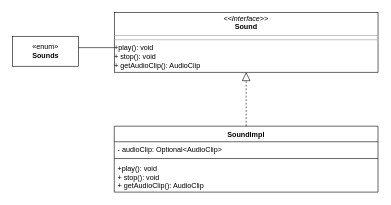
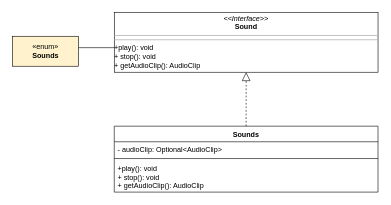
(45, 51) -> (45, 51)
(246, 134) -> (246, 134)
